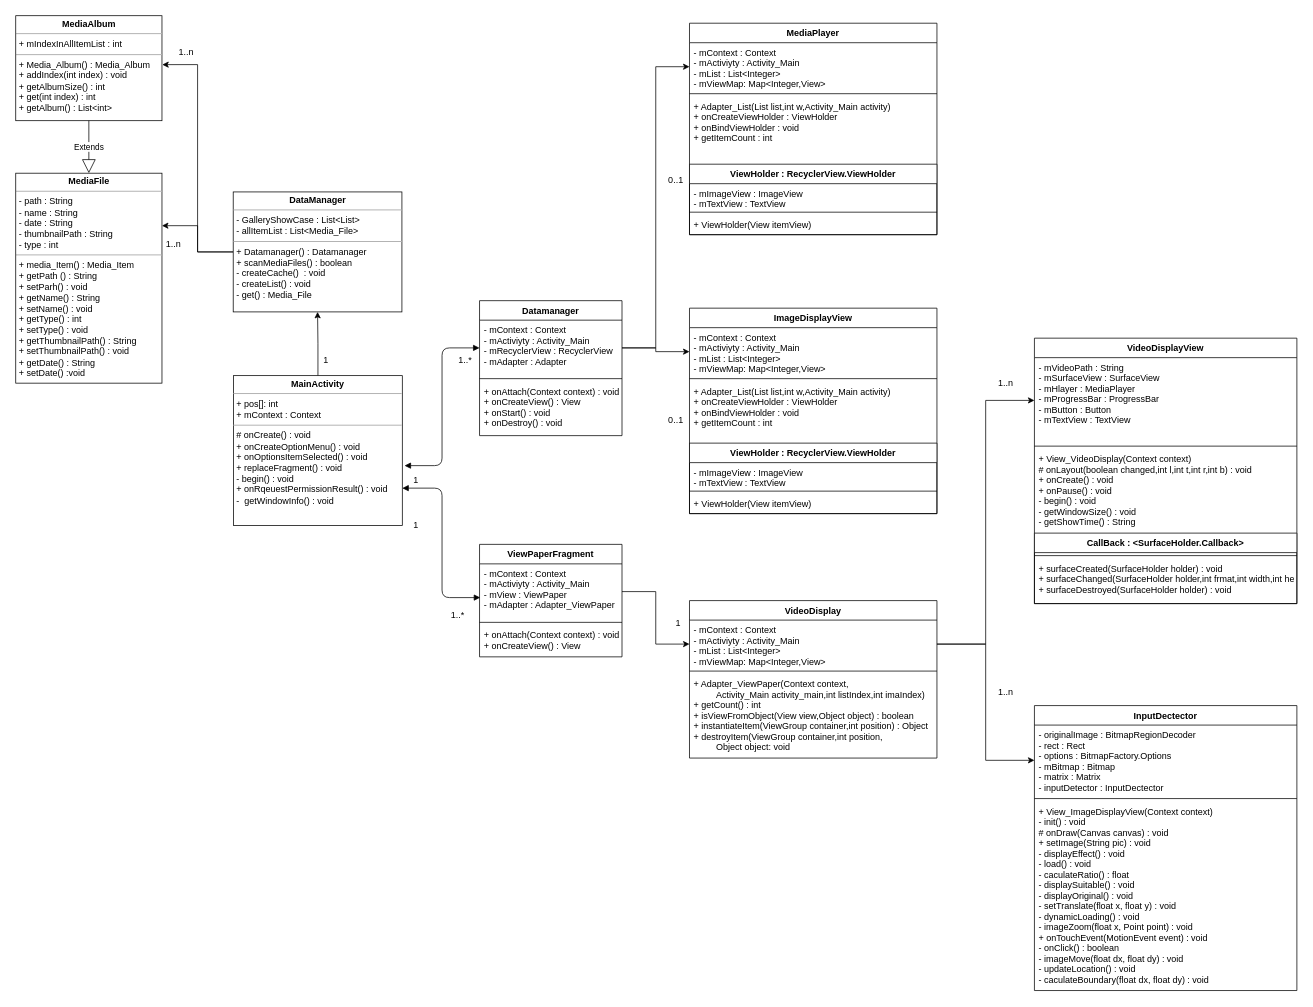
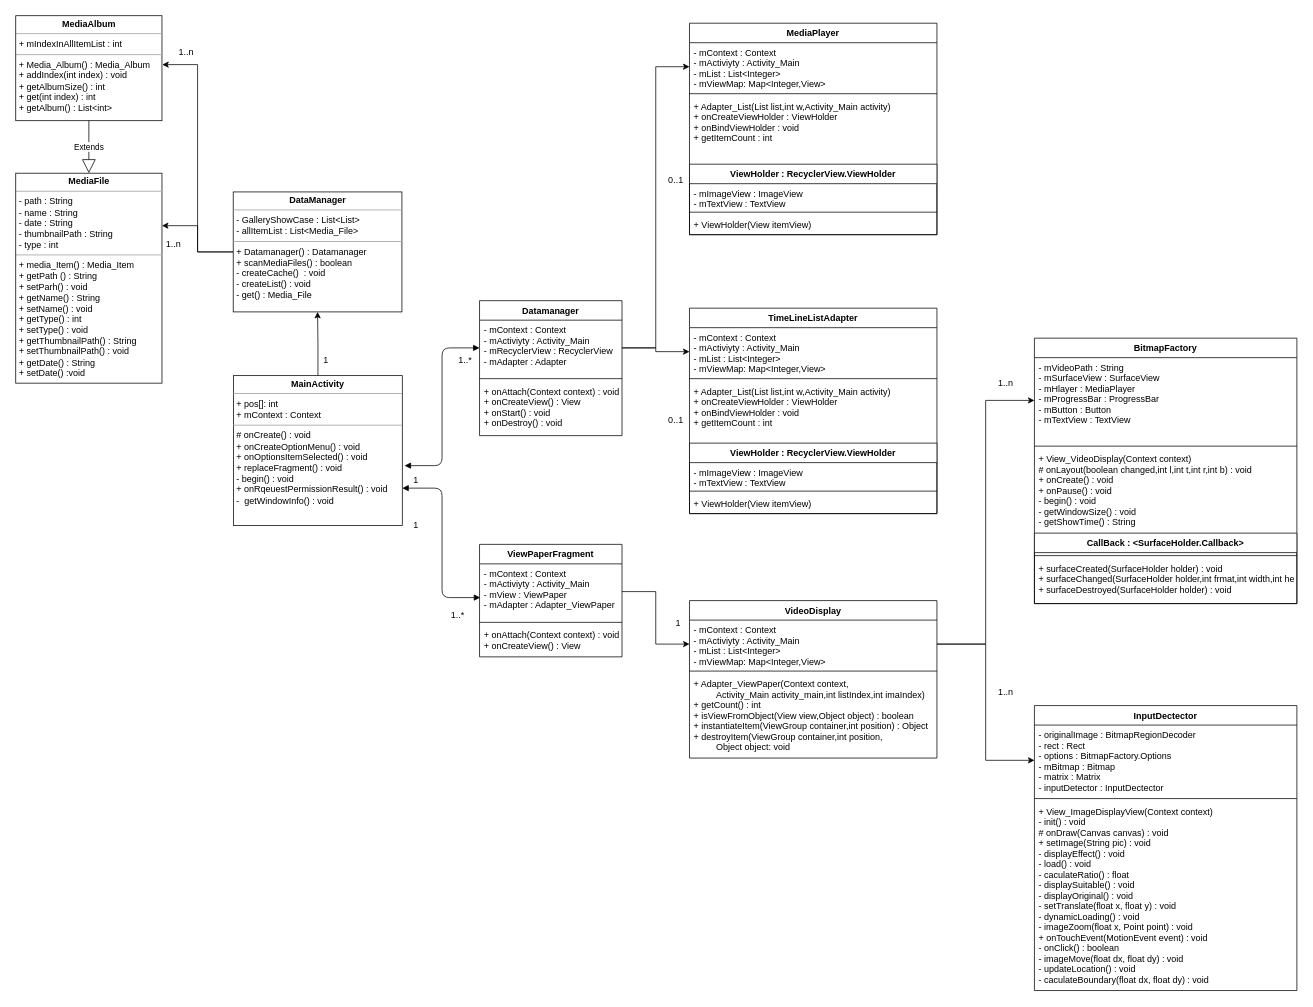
(813, 318) -> (813, 318)
(1166, 348) -> (1166, 348)
